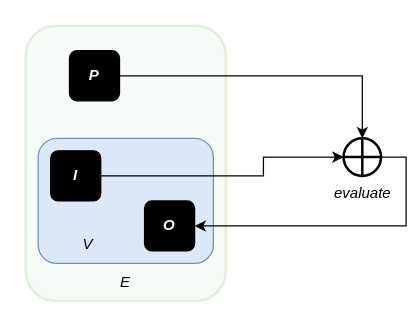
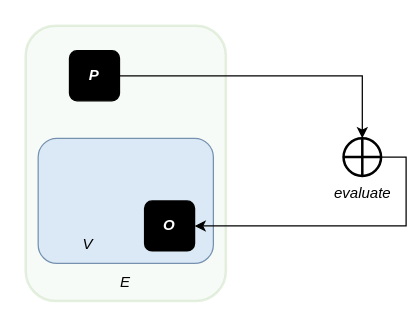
(76, 176) -> none
(227, 176) -> none
